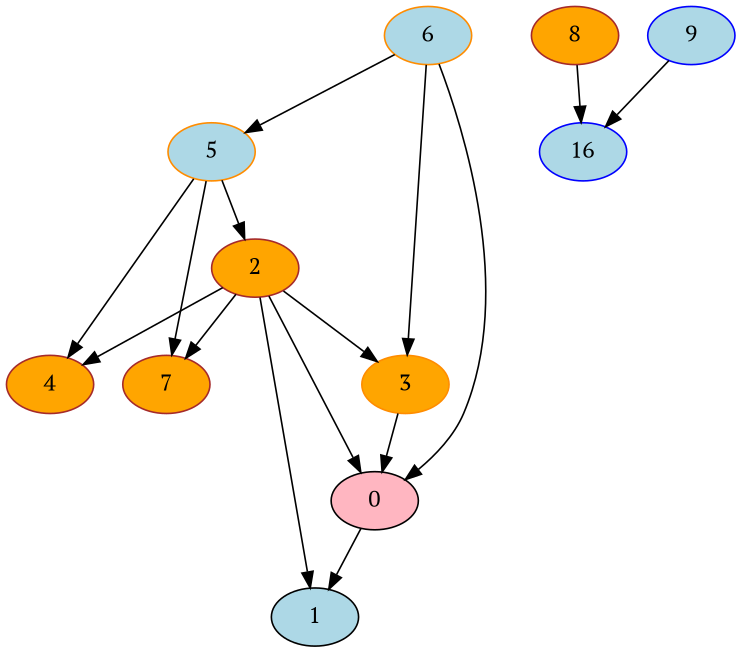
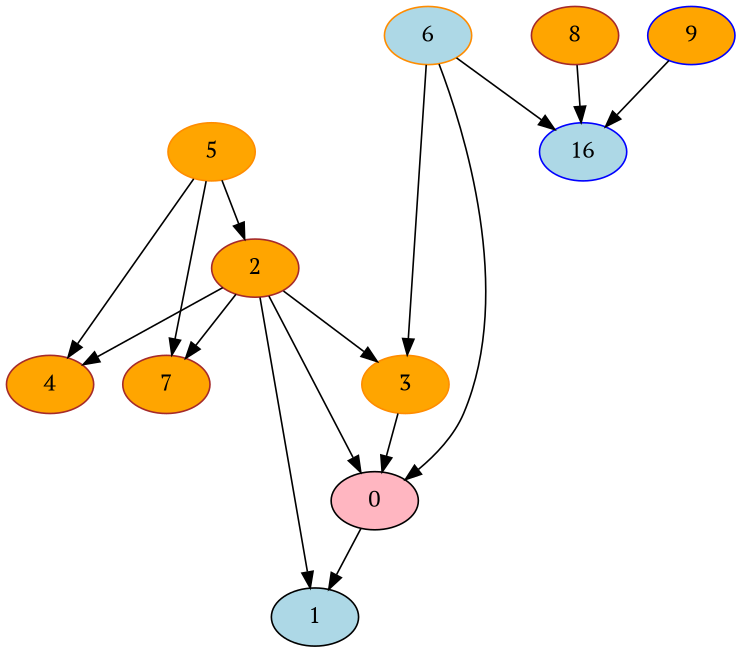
(691, 36) -> (691, 36)
(327, 90) -> (499, 89)
(212, 152) -> (212, 152)
